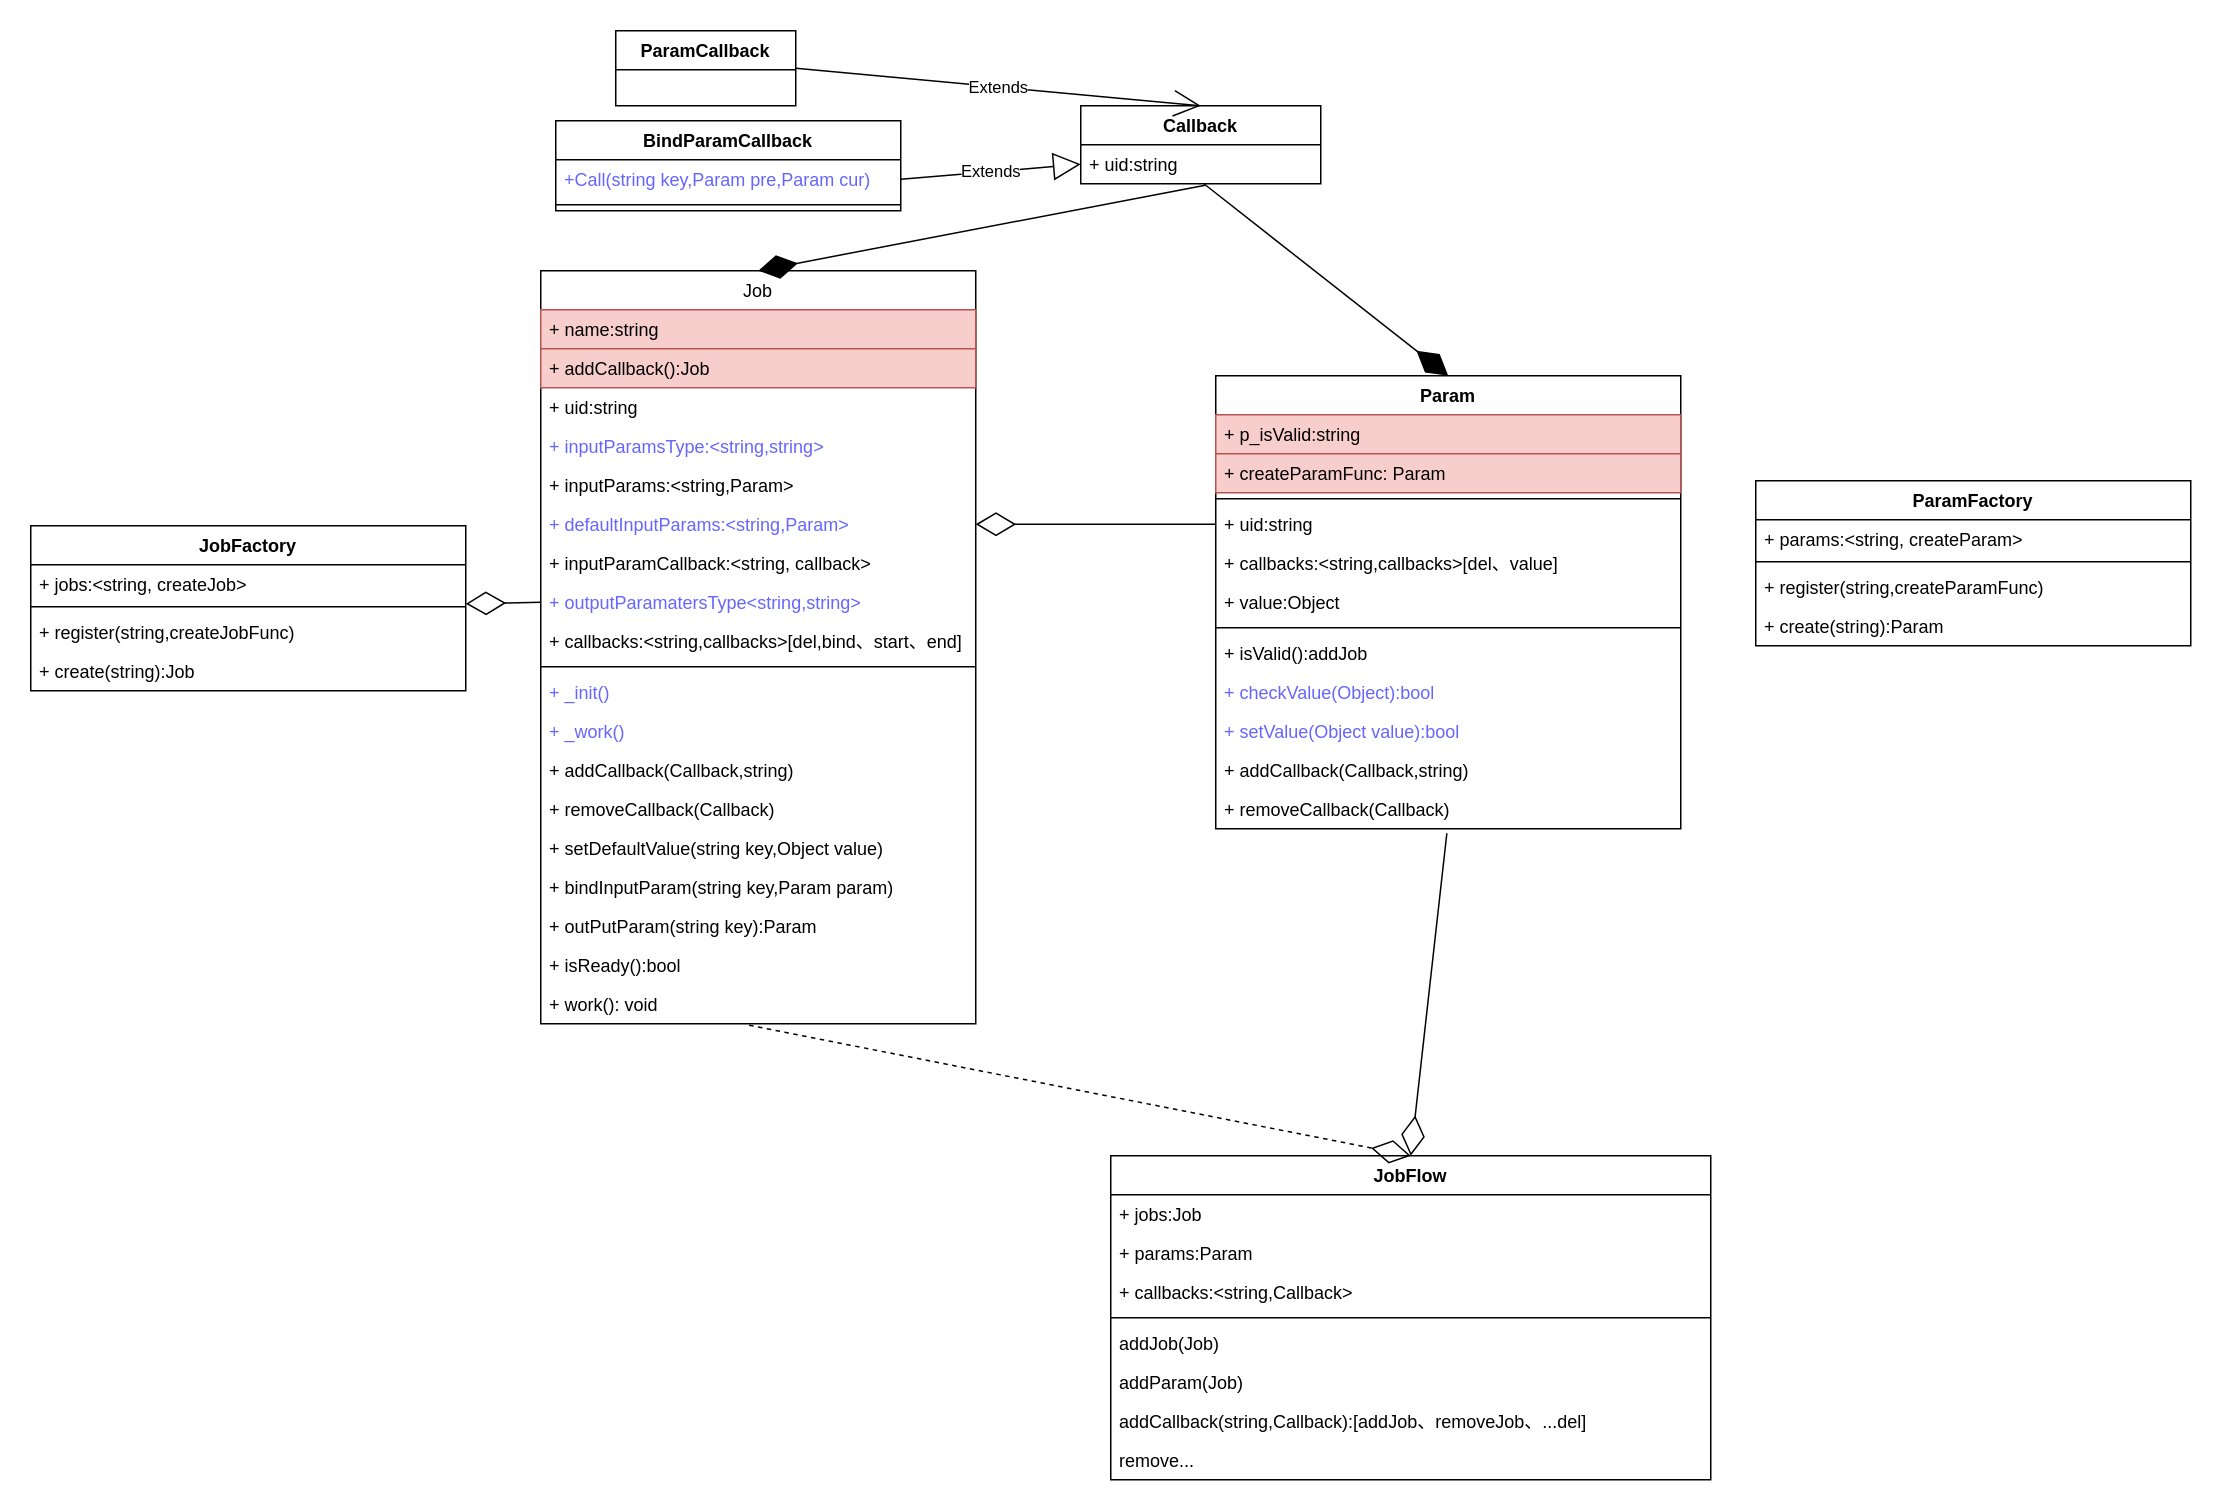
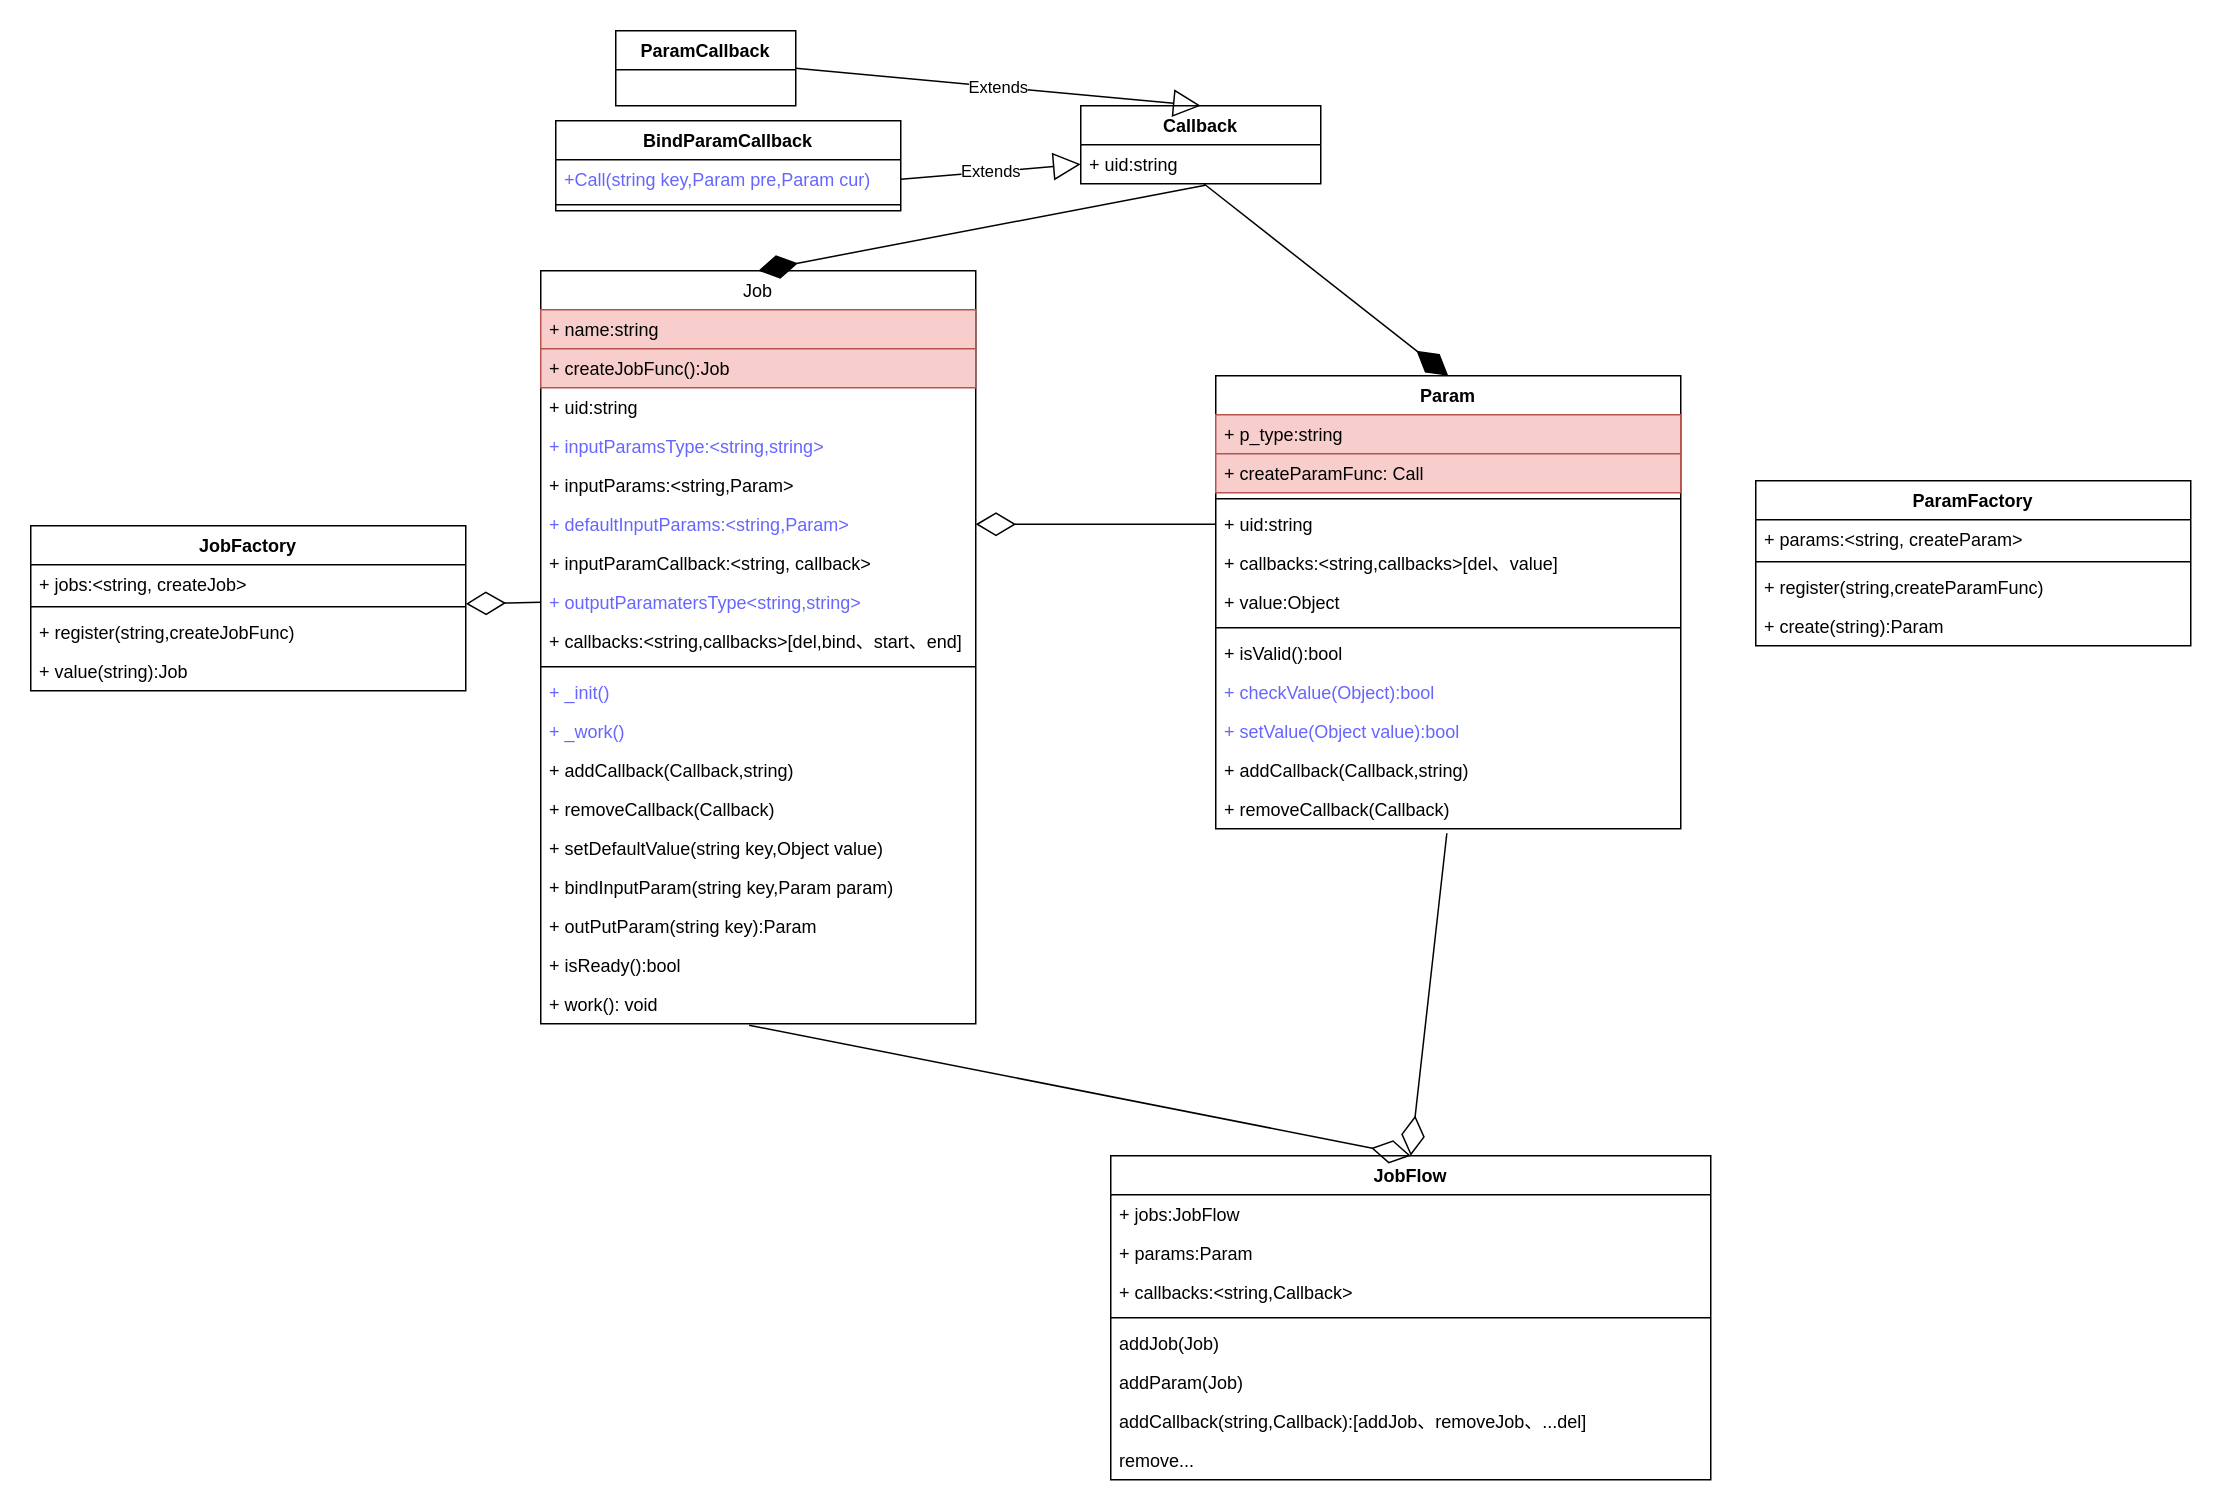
(1183, 104) -> (1172, 103)
(635, 369) -> (650, 369)
(1301, 435) -> (1293, 435)
(1338, 474) -> (1328, 474)
(1305, 654) -> (1293, 654)
(133, 672) -> (125, 672)
(1059, 1086) -> (1059, 1086)
(1167, 1215) -> (1185, 1215)
